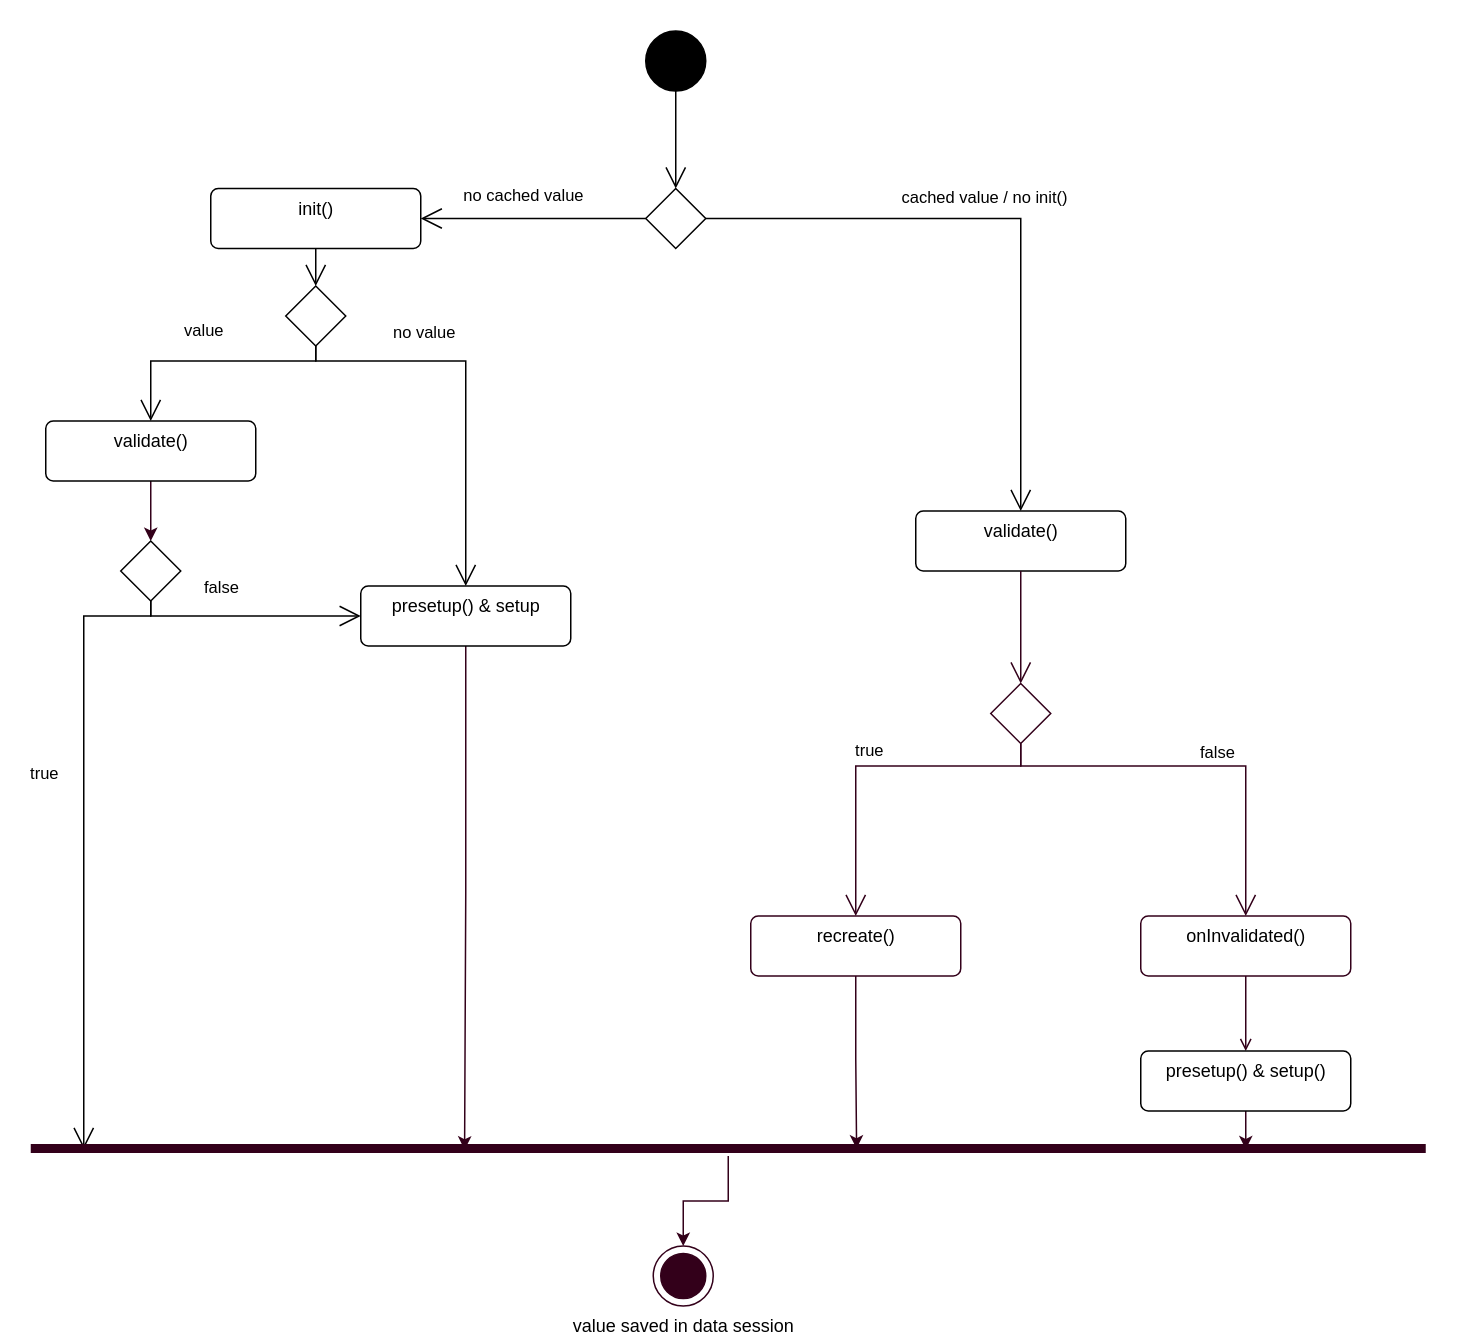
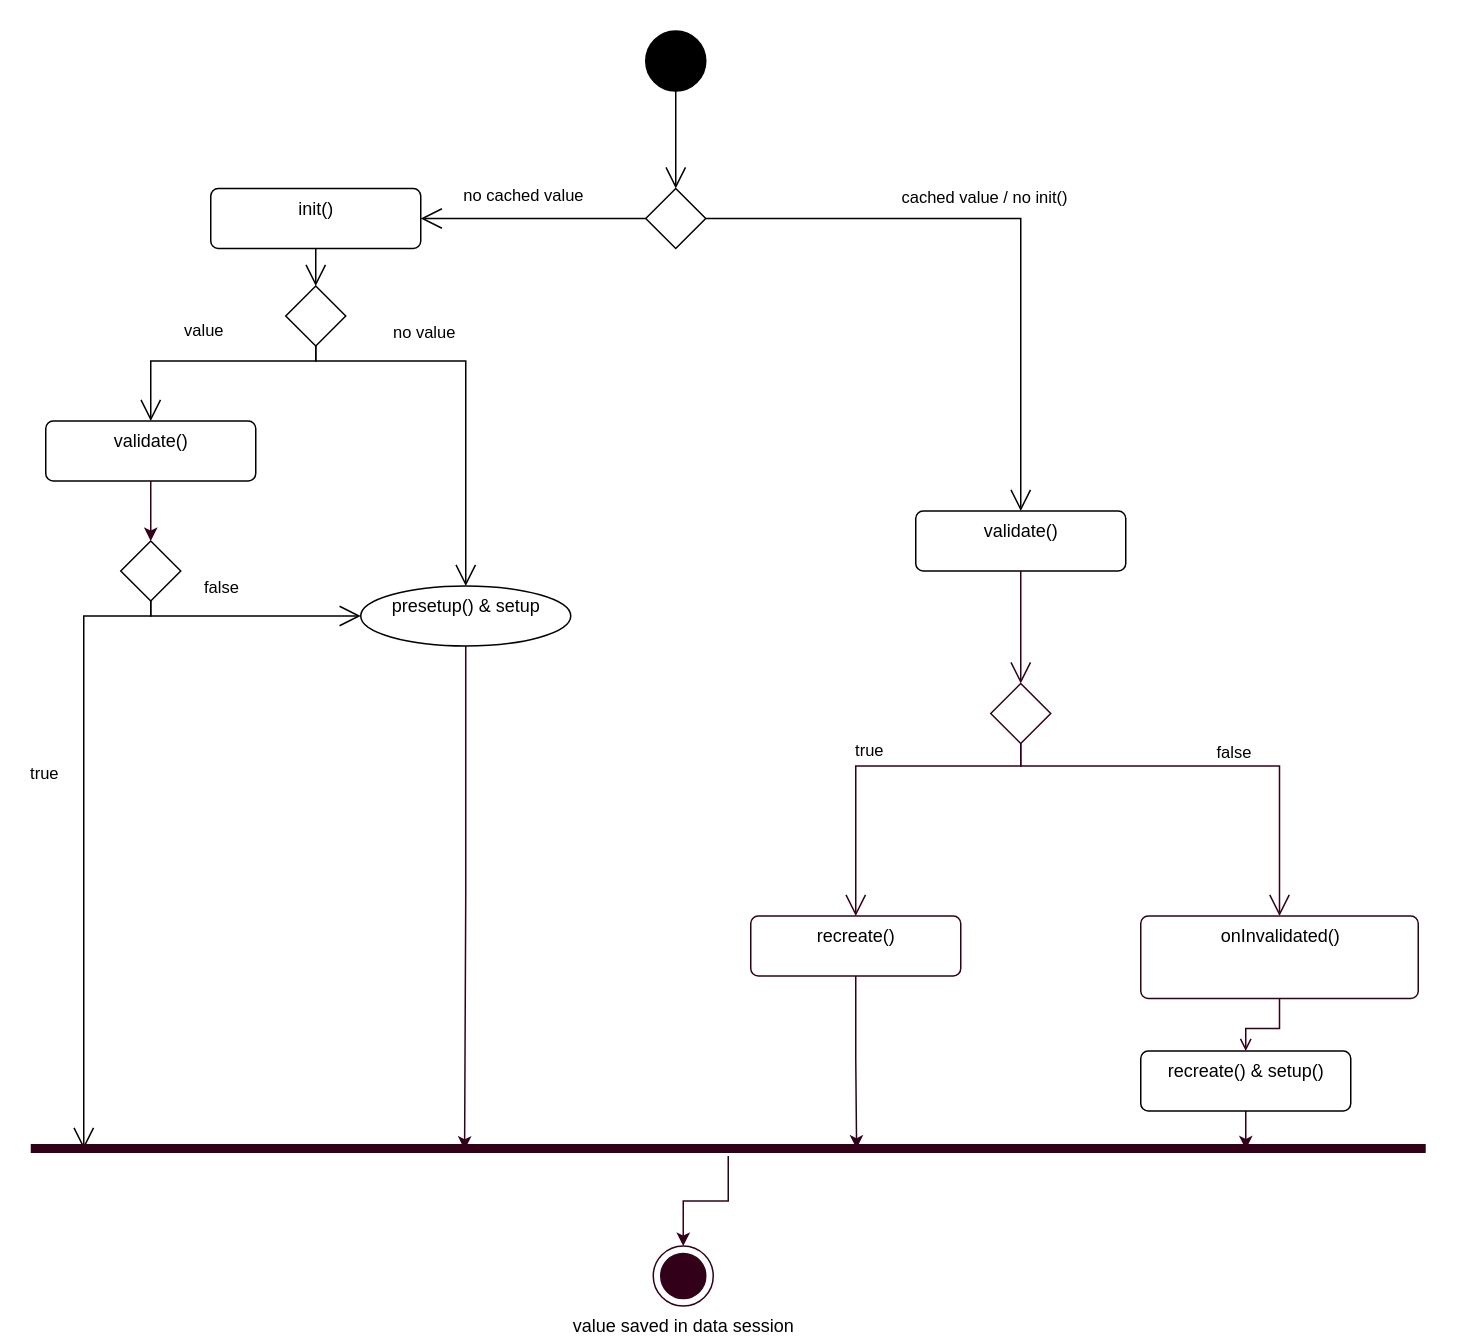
(466, 616) -> (466, 616)
(1246, 946) -> (1280, 957)
(1247, 1072) -> (1247, 1072)
